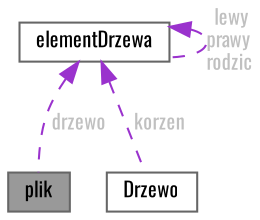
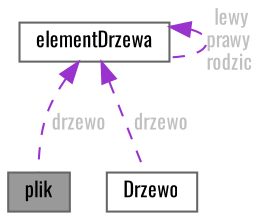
(158, 124) -> (159, 124)
